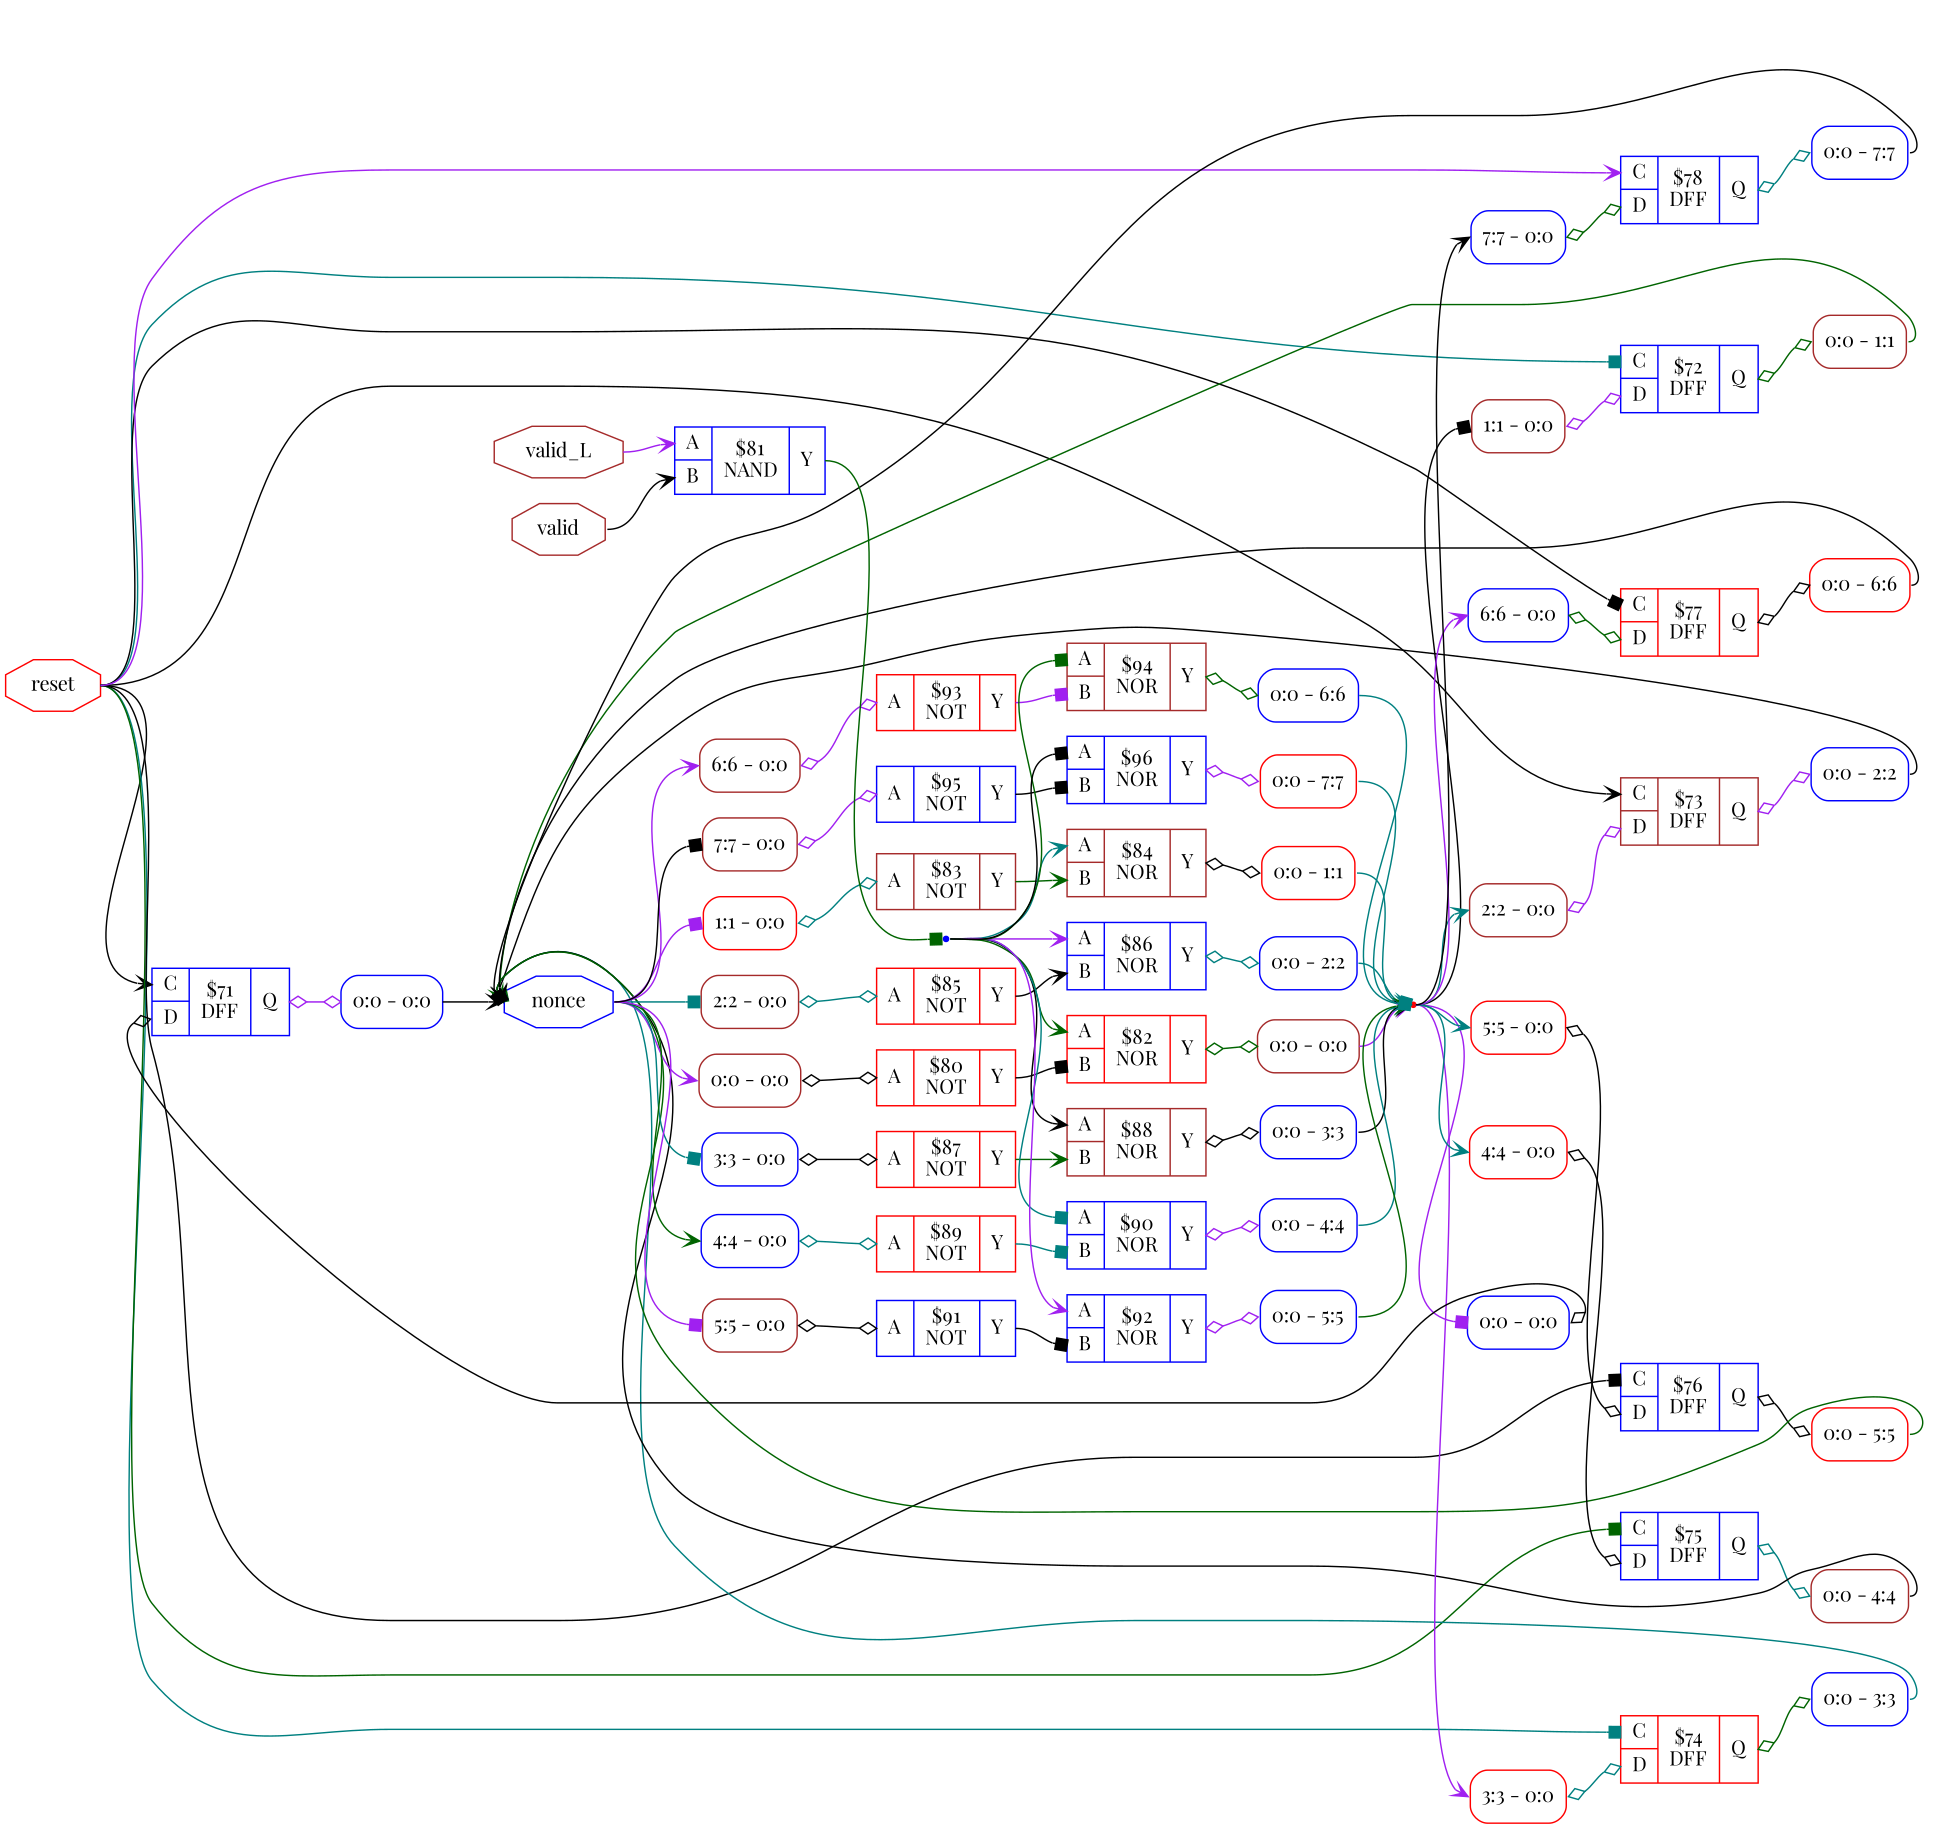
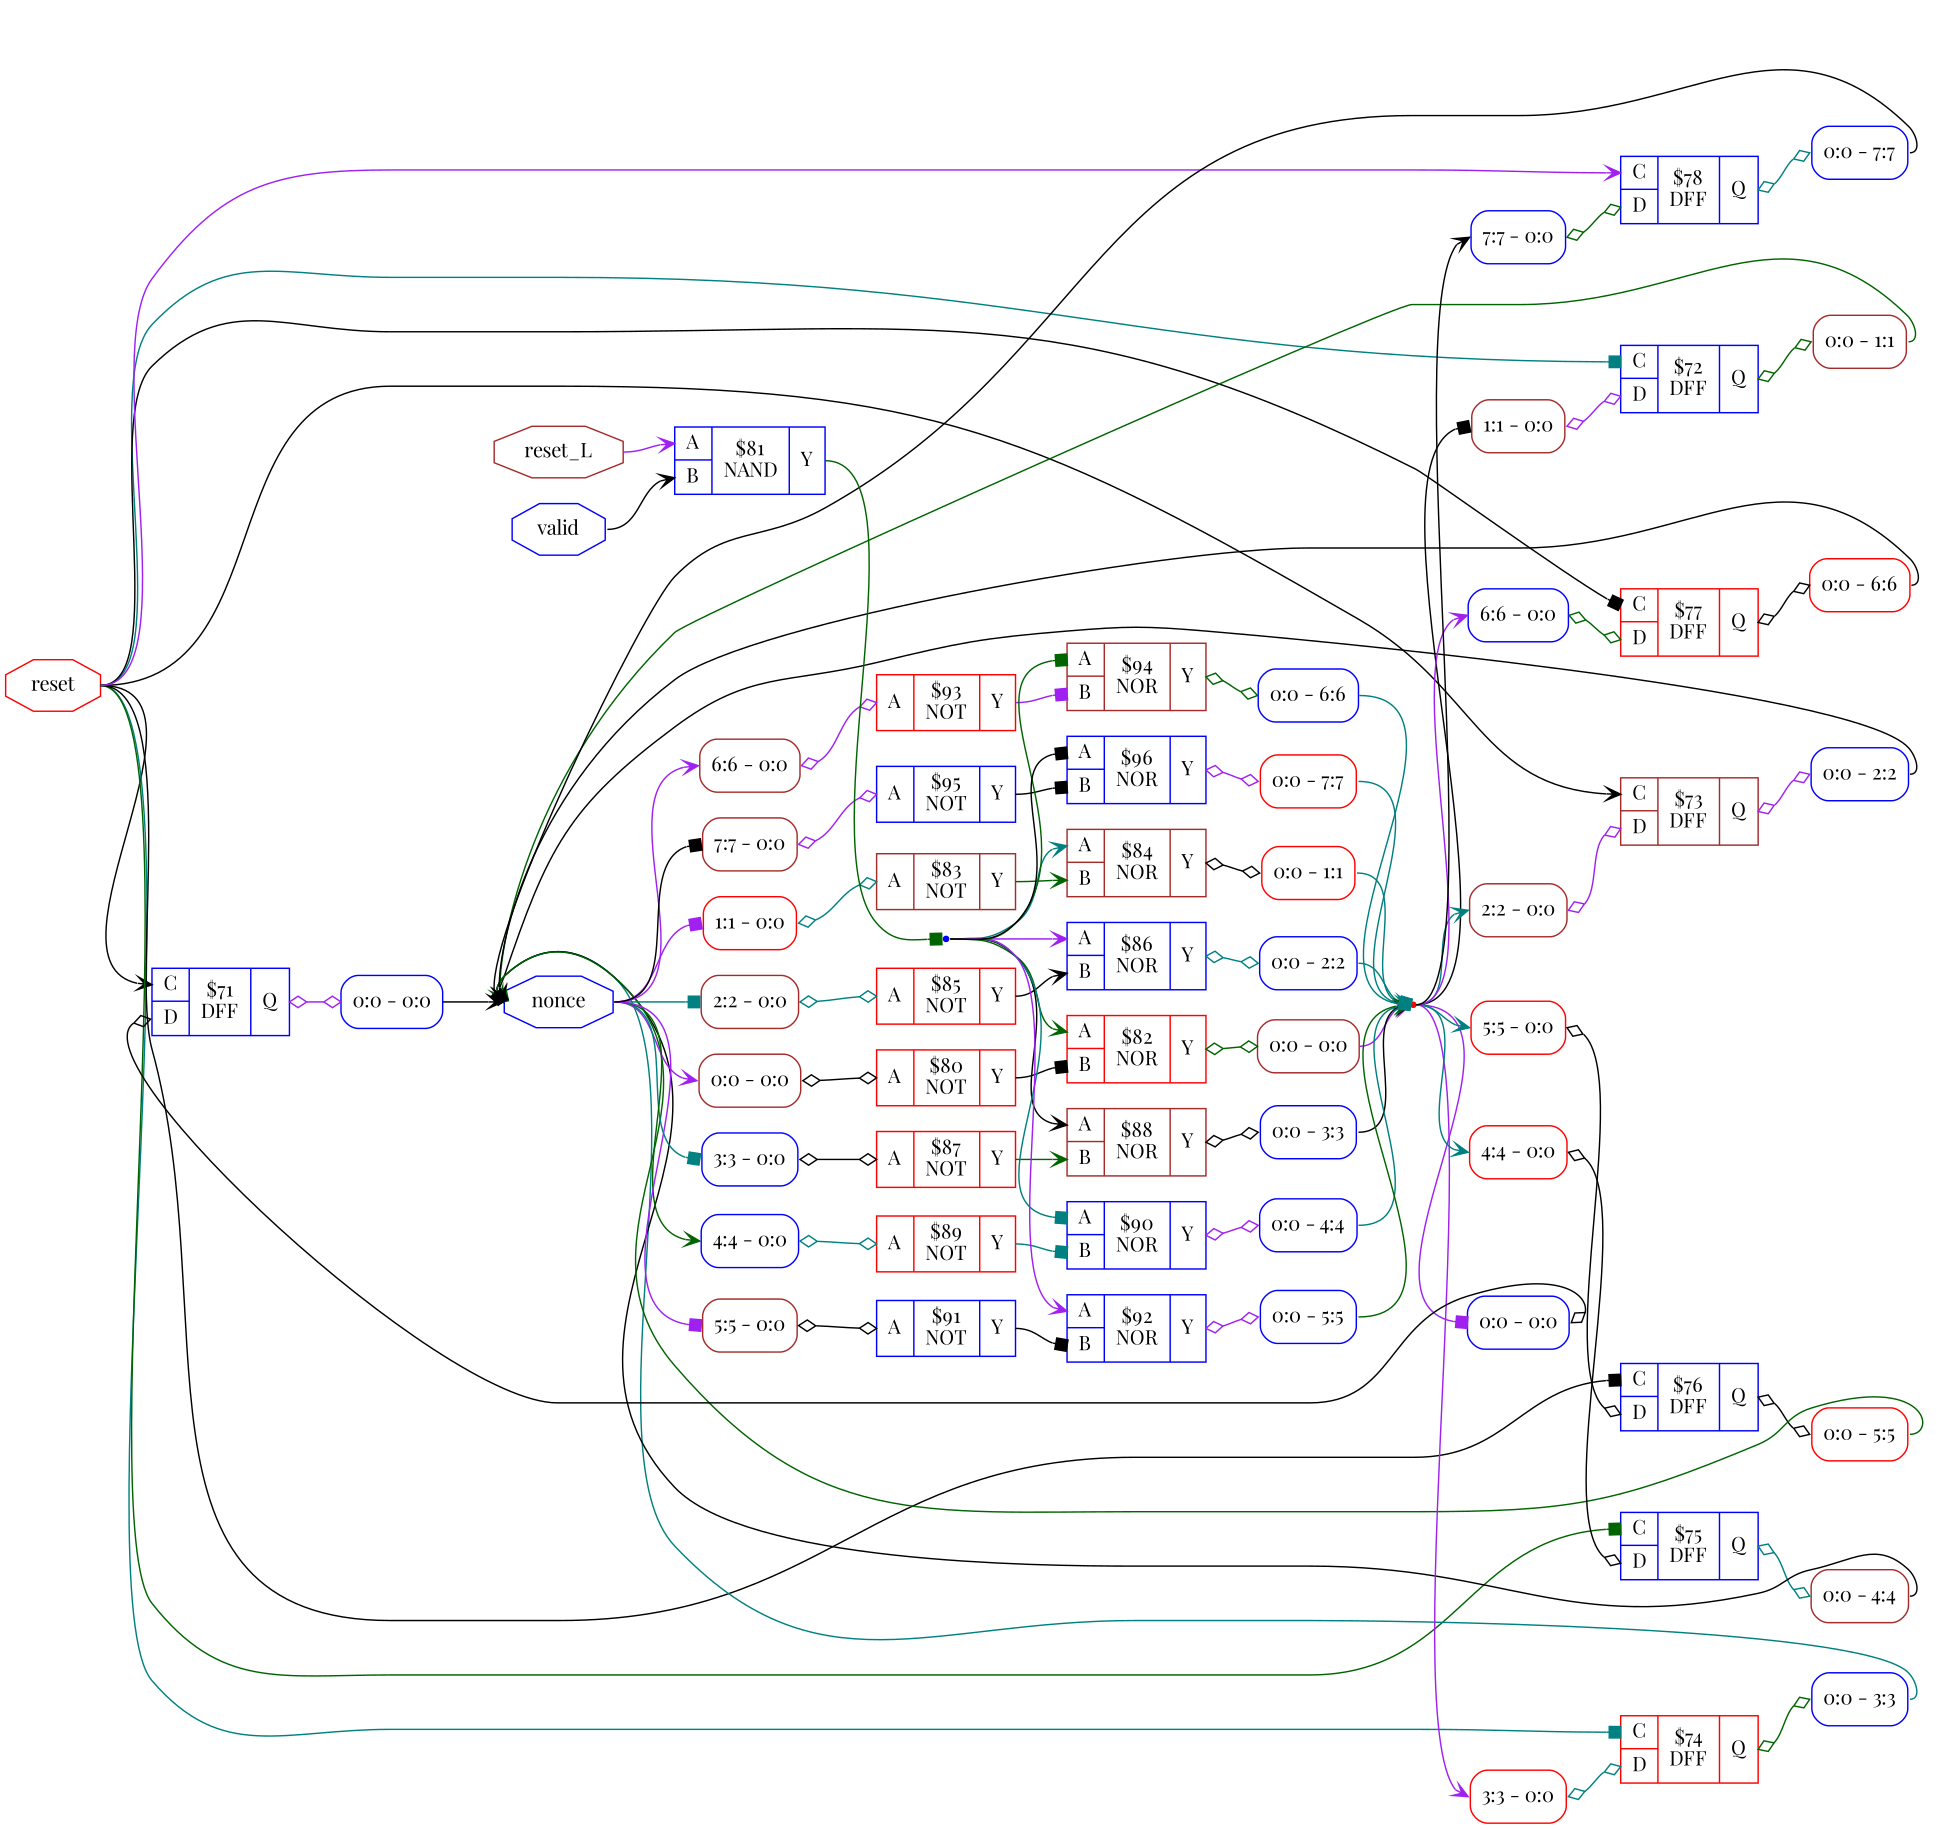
(559, 452) -> (559, 452)
(559, 529) -> (559, 529)
